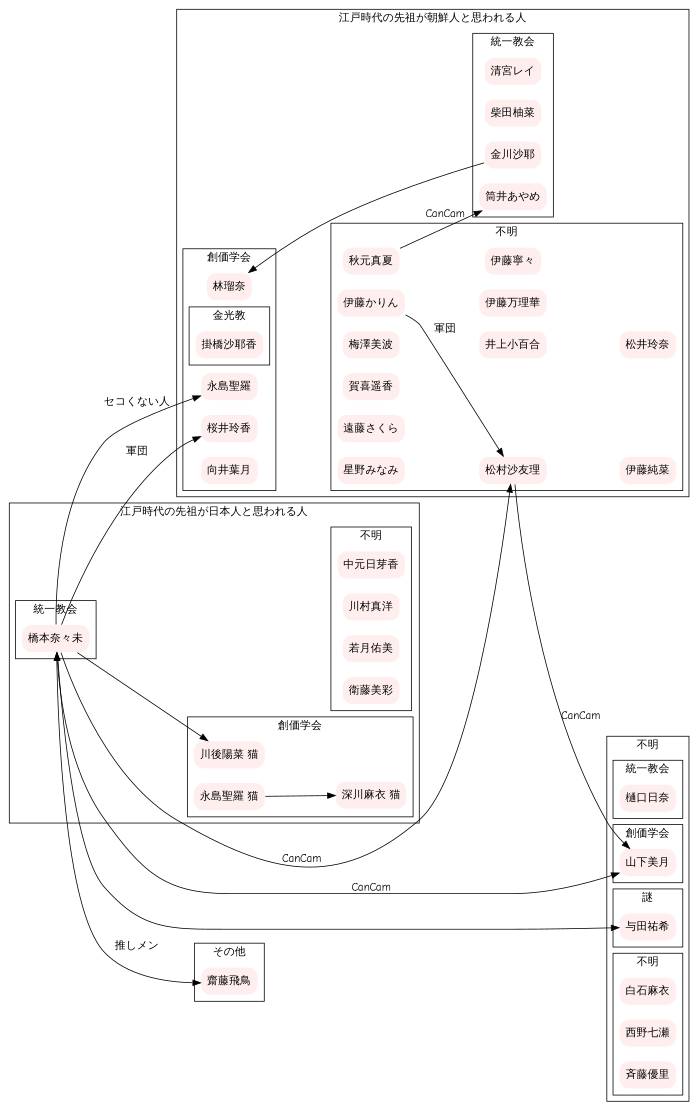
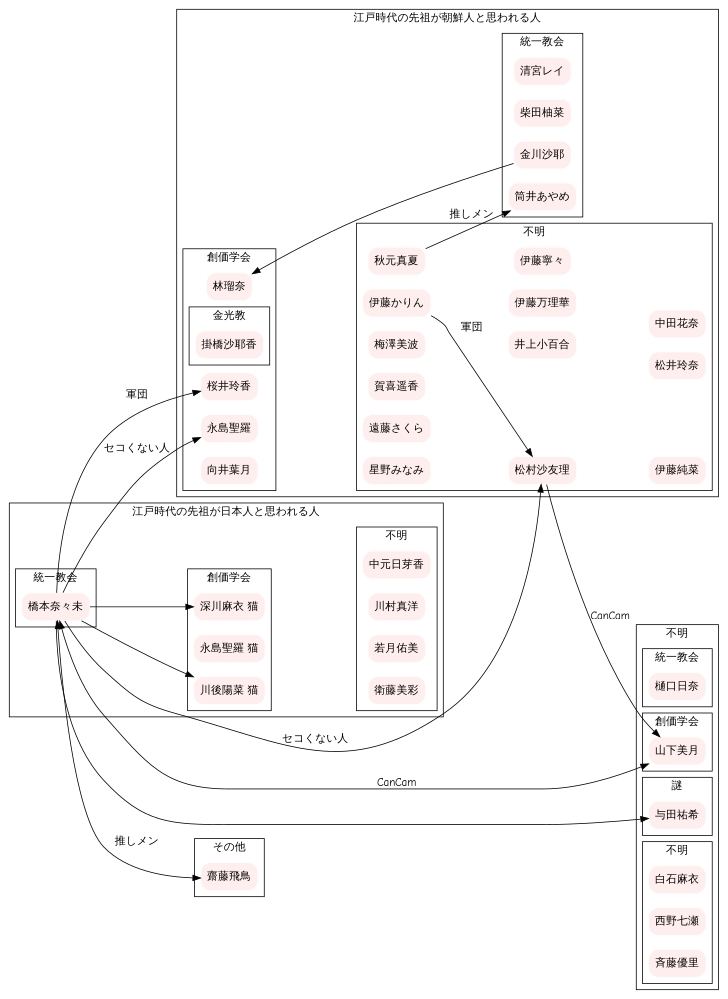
(445, 214) -> (472, 214)
none -> (677, 324)
(296, 796) -> (138, 607)
(302, 859) -> (315, 739)
